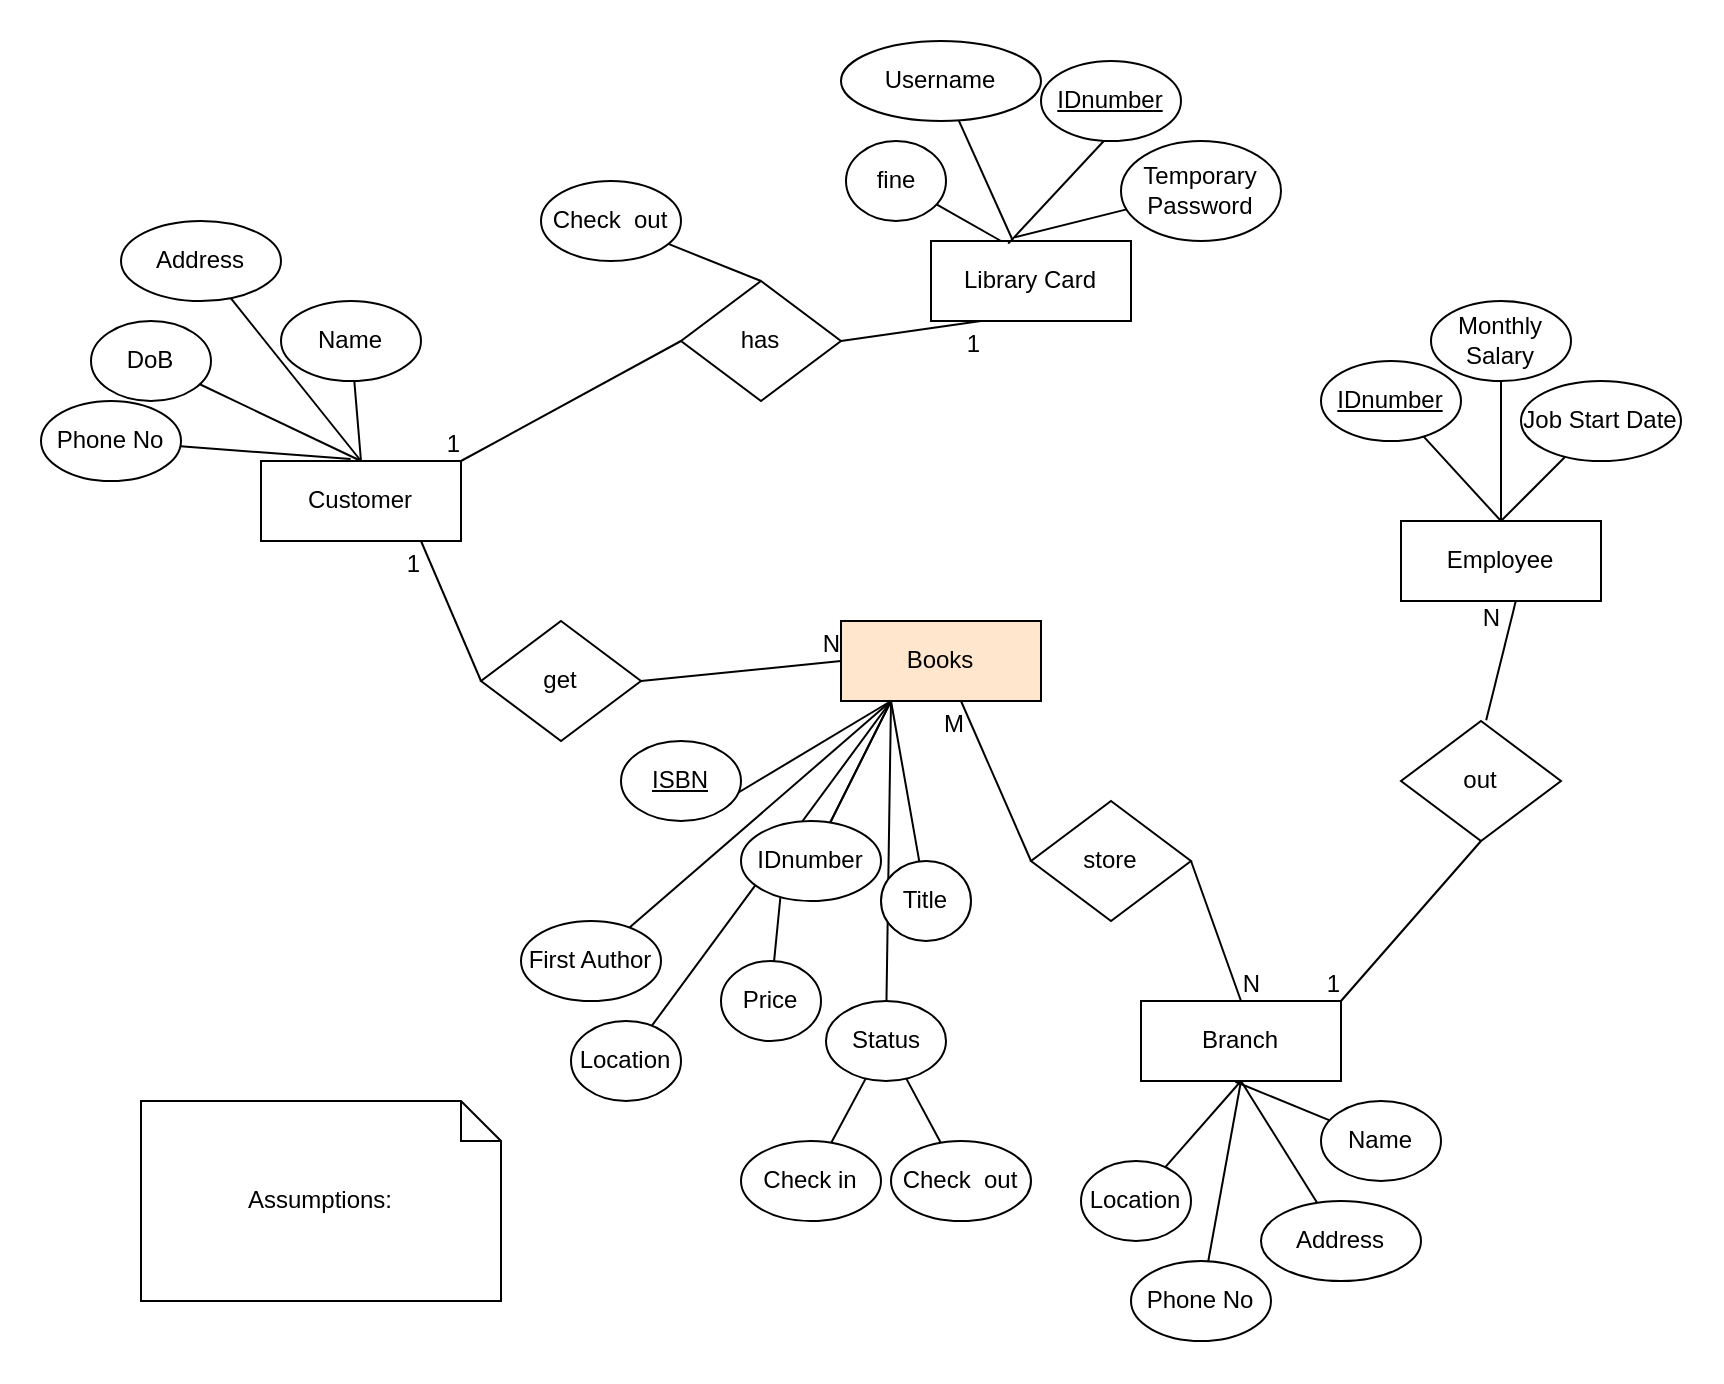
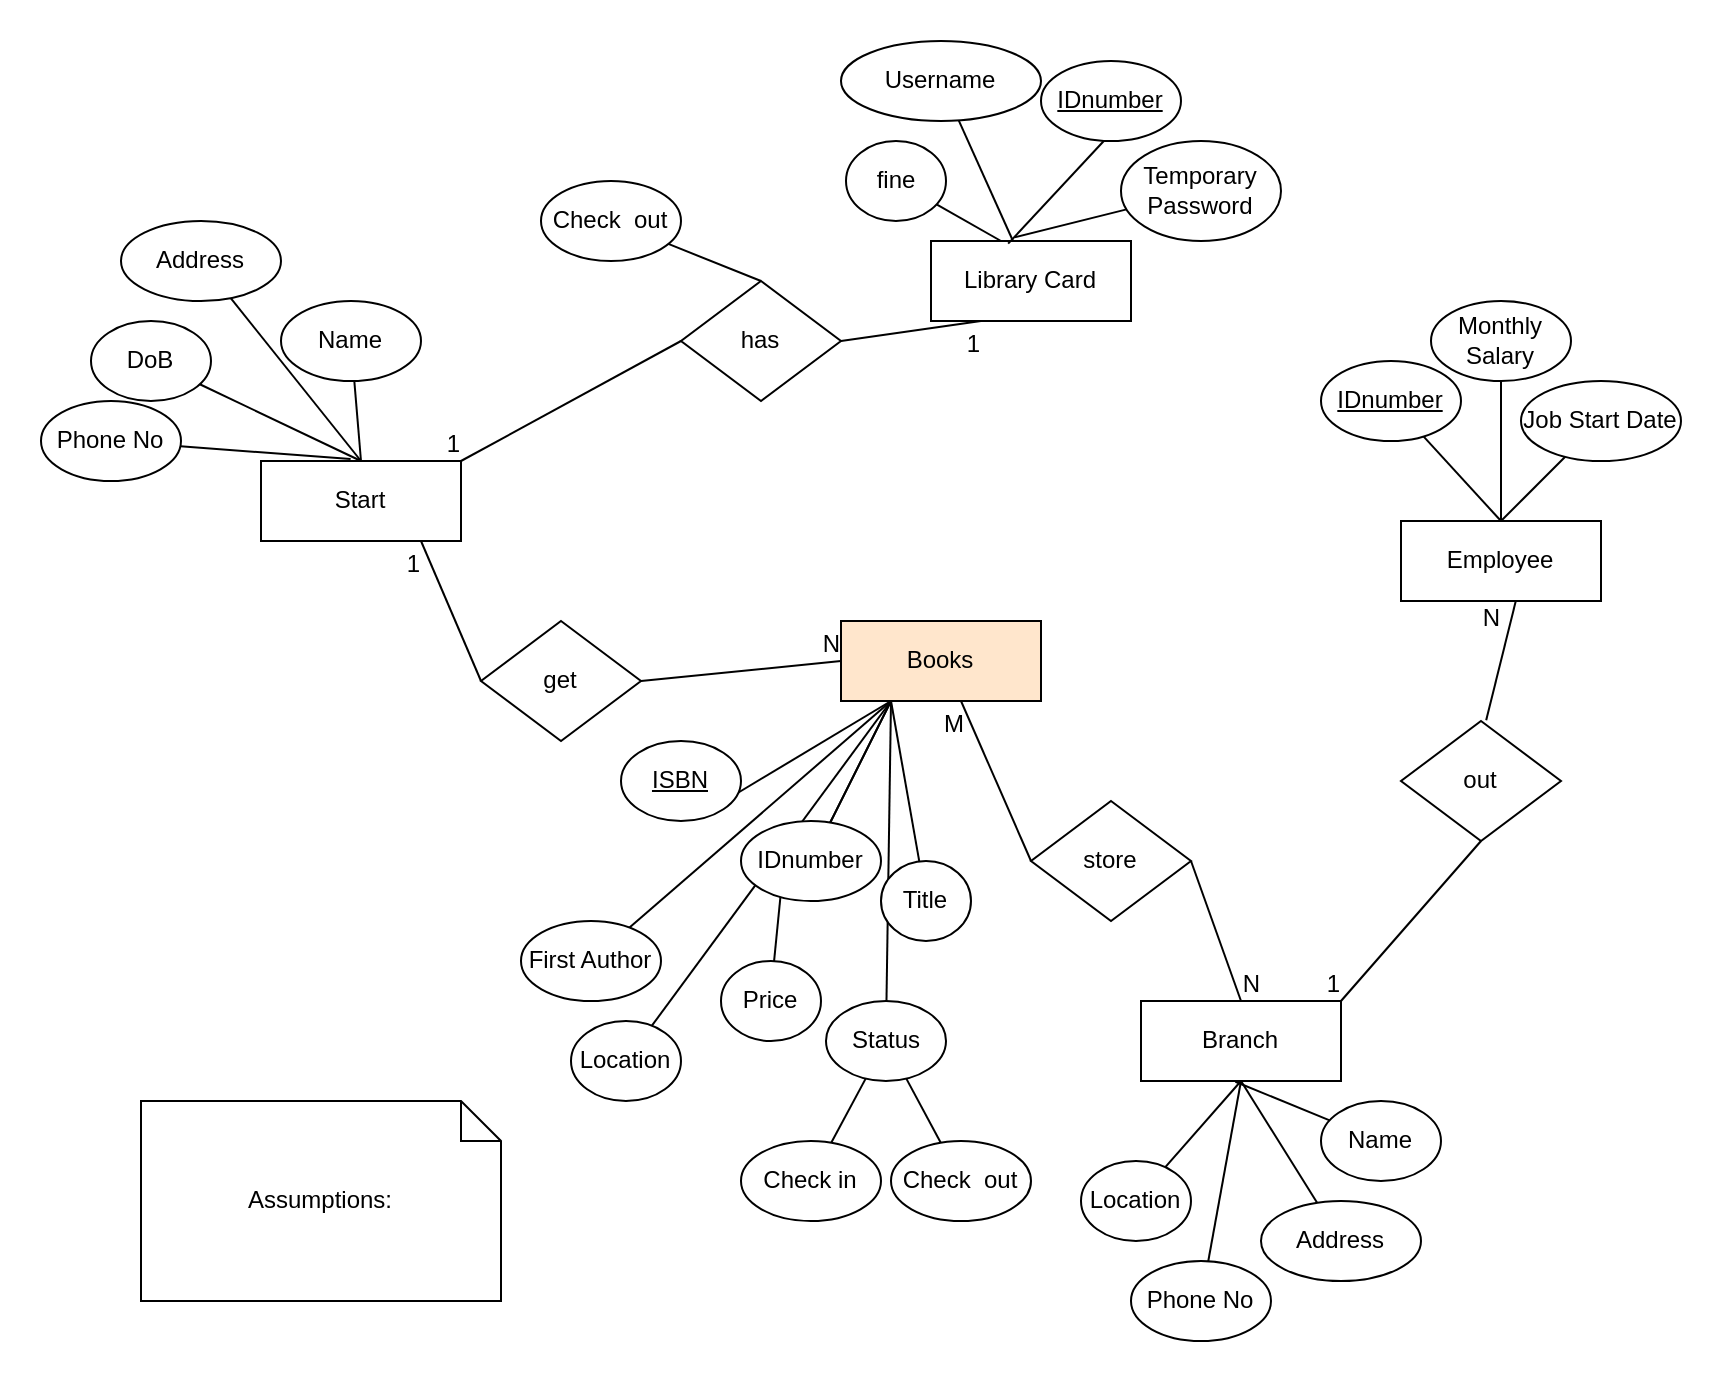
(361, 501) -> (361, 501)
